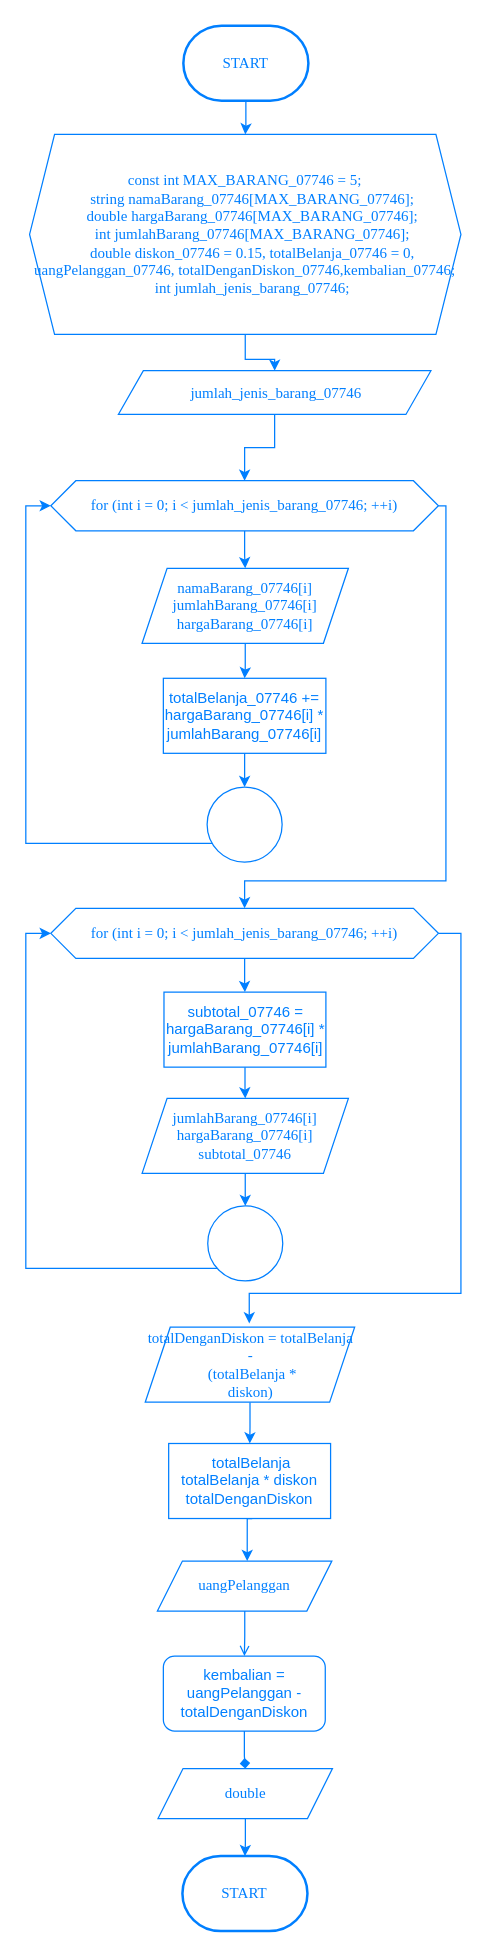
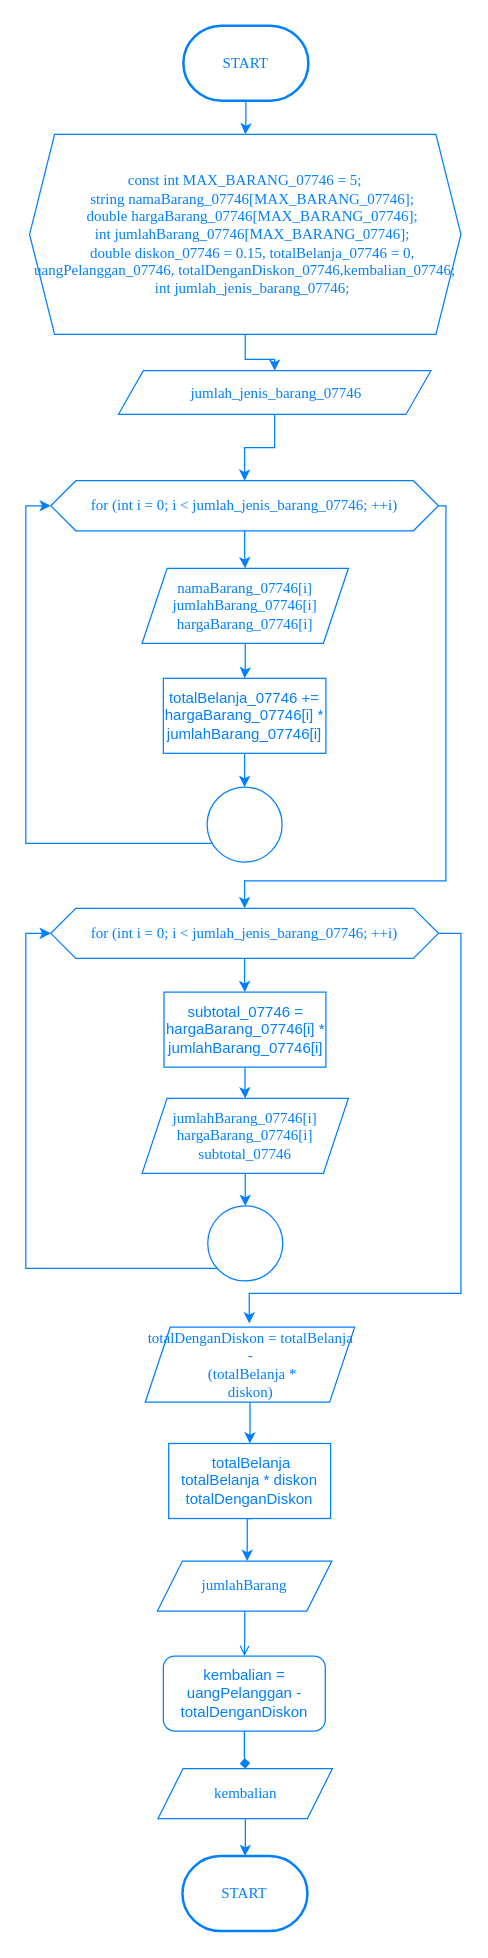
(244, 1586) -> (244, 1586)
(246, 1793) -> (246, 1793)
